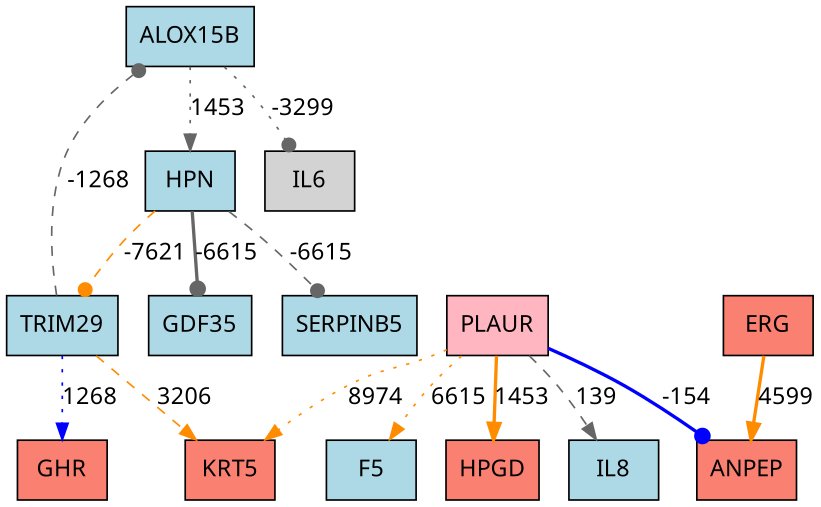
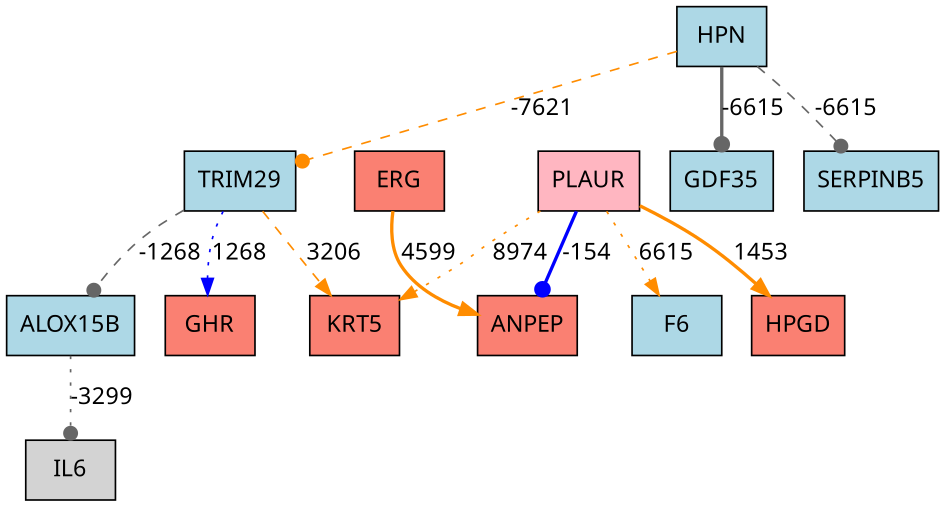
(190, 100) -> none
(371, 470) -> (677, 326)
(614, 470) -> none
